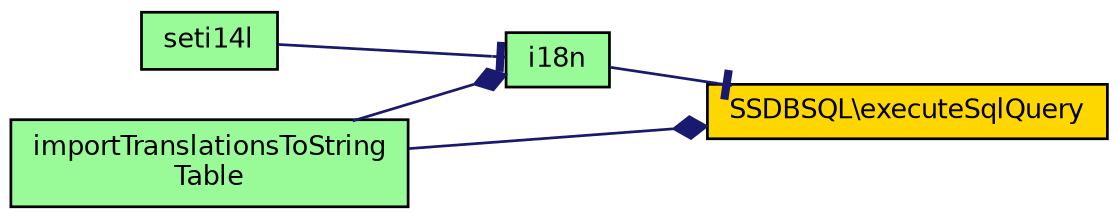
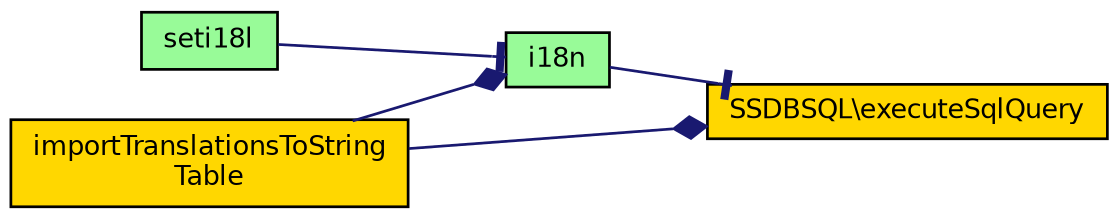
(210, 41) -> (210, 41)
(210, 163) -> (210, 163)
